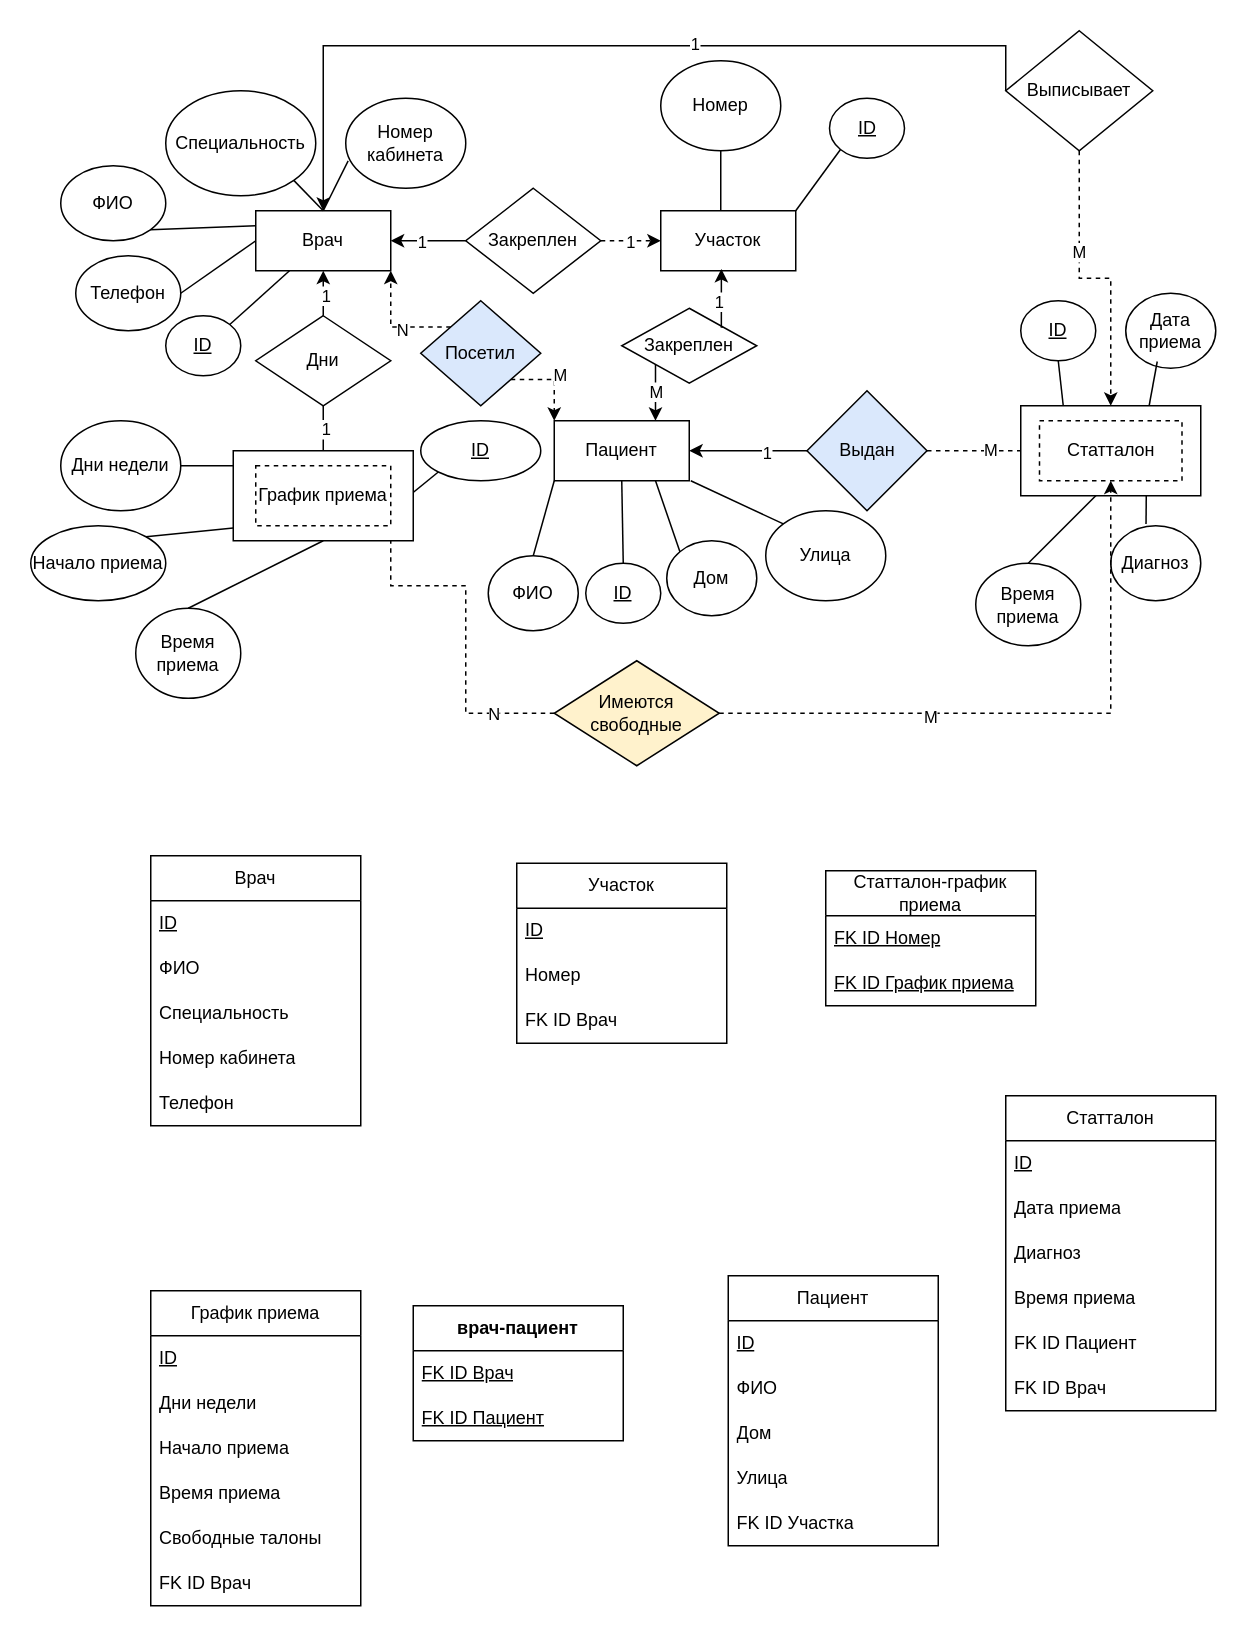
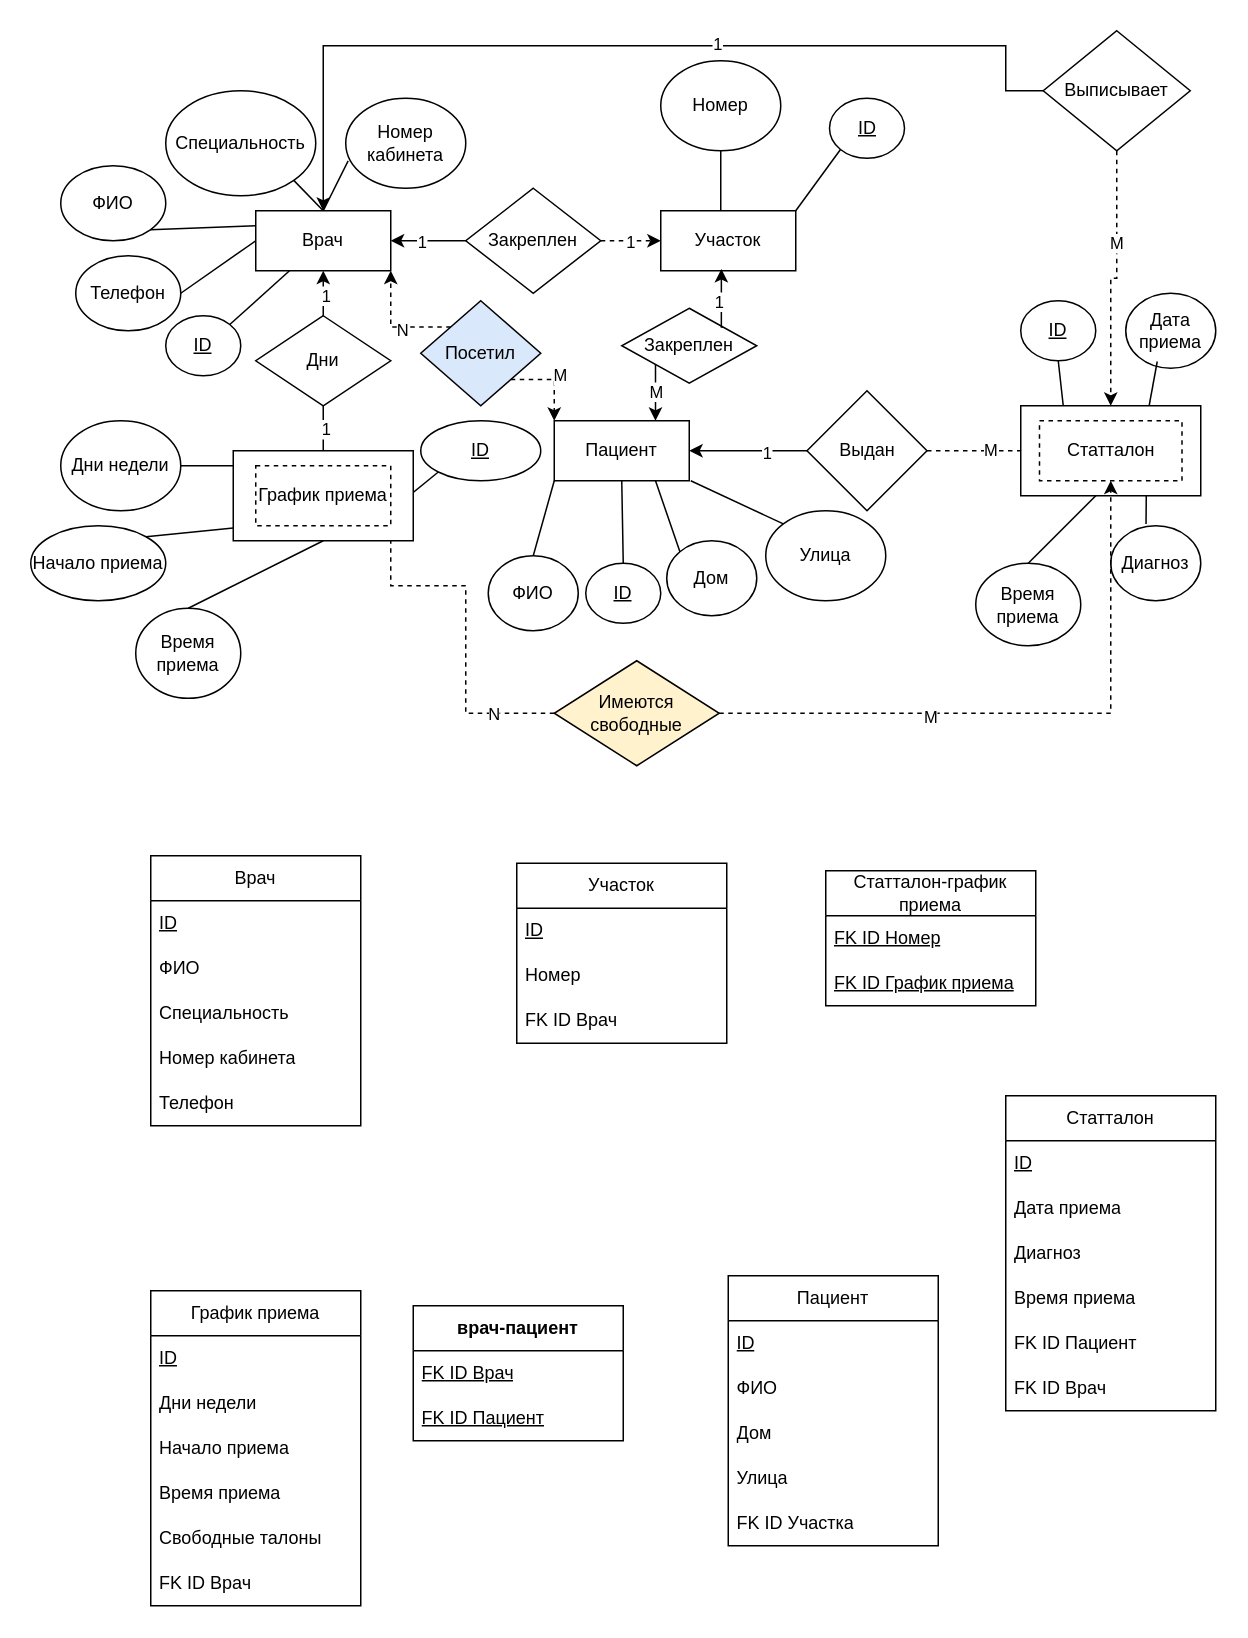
(1079, 91) -> (1117, 91)
(867, 451) -> (867, 451)
